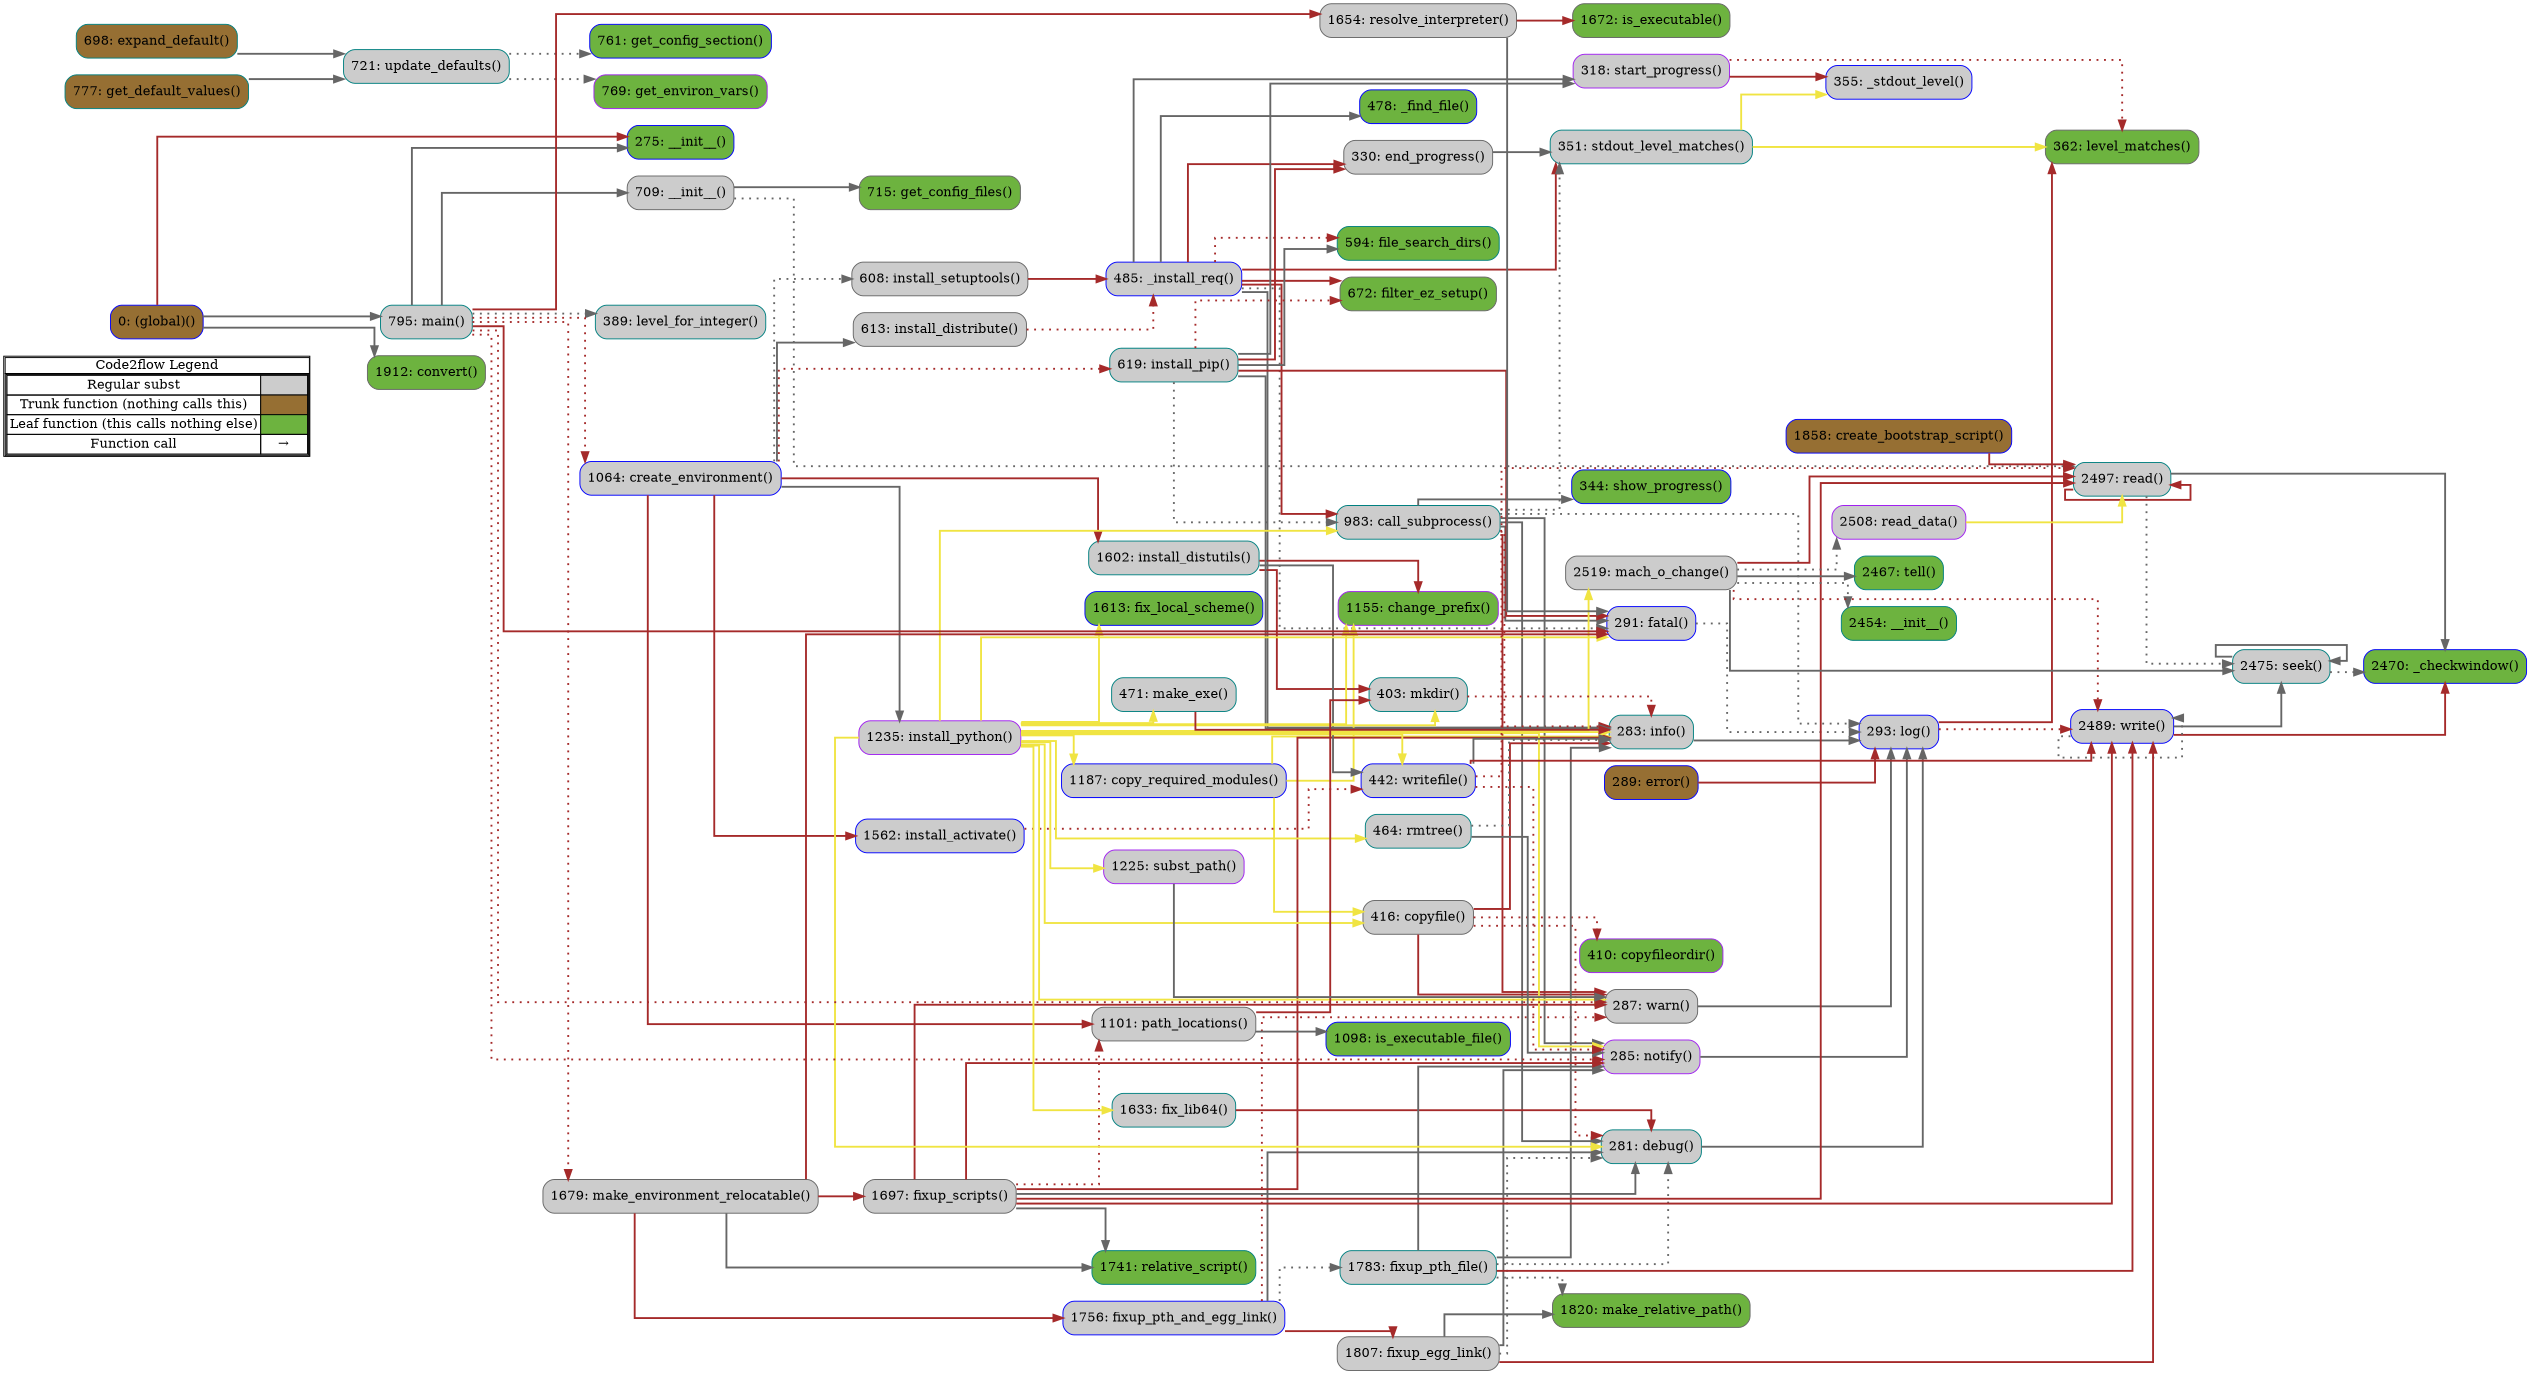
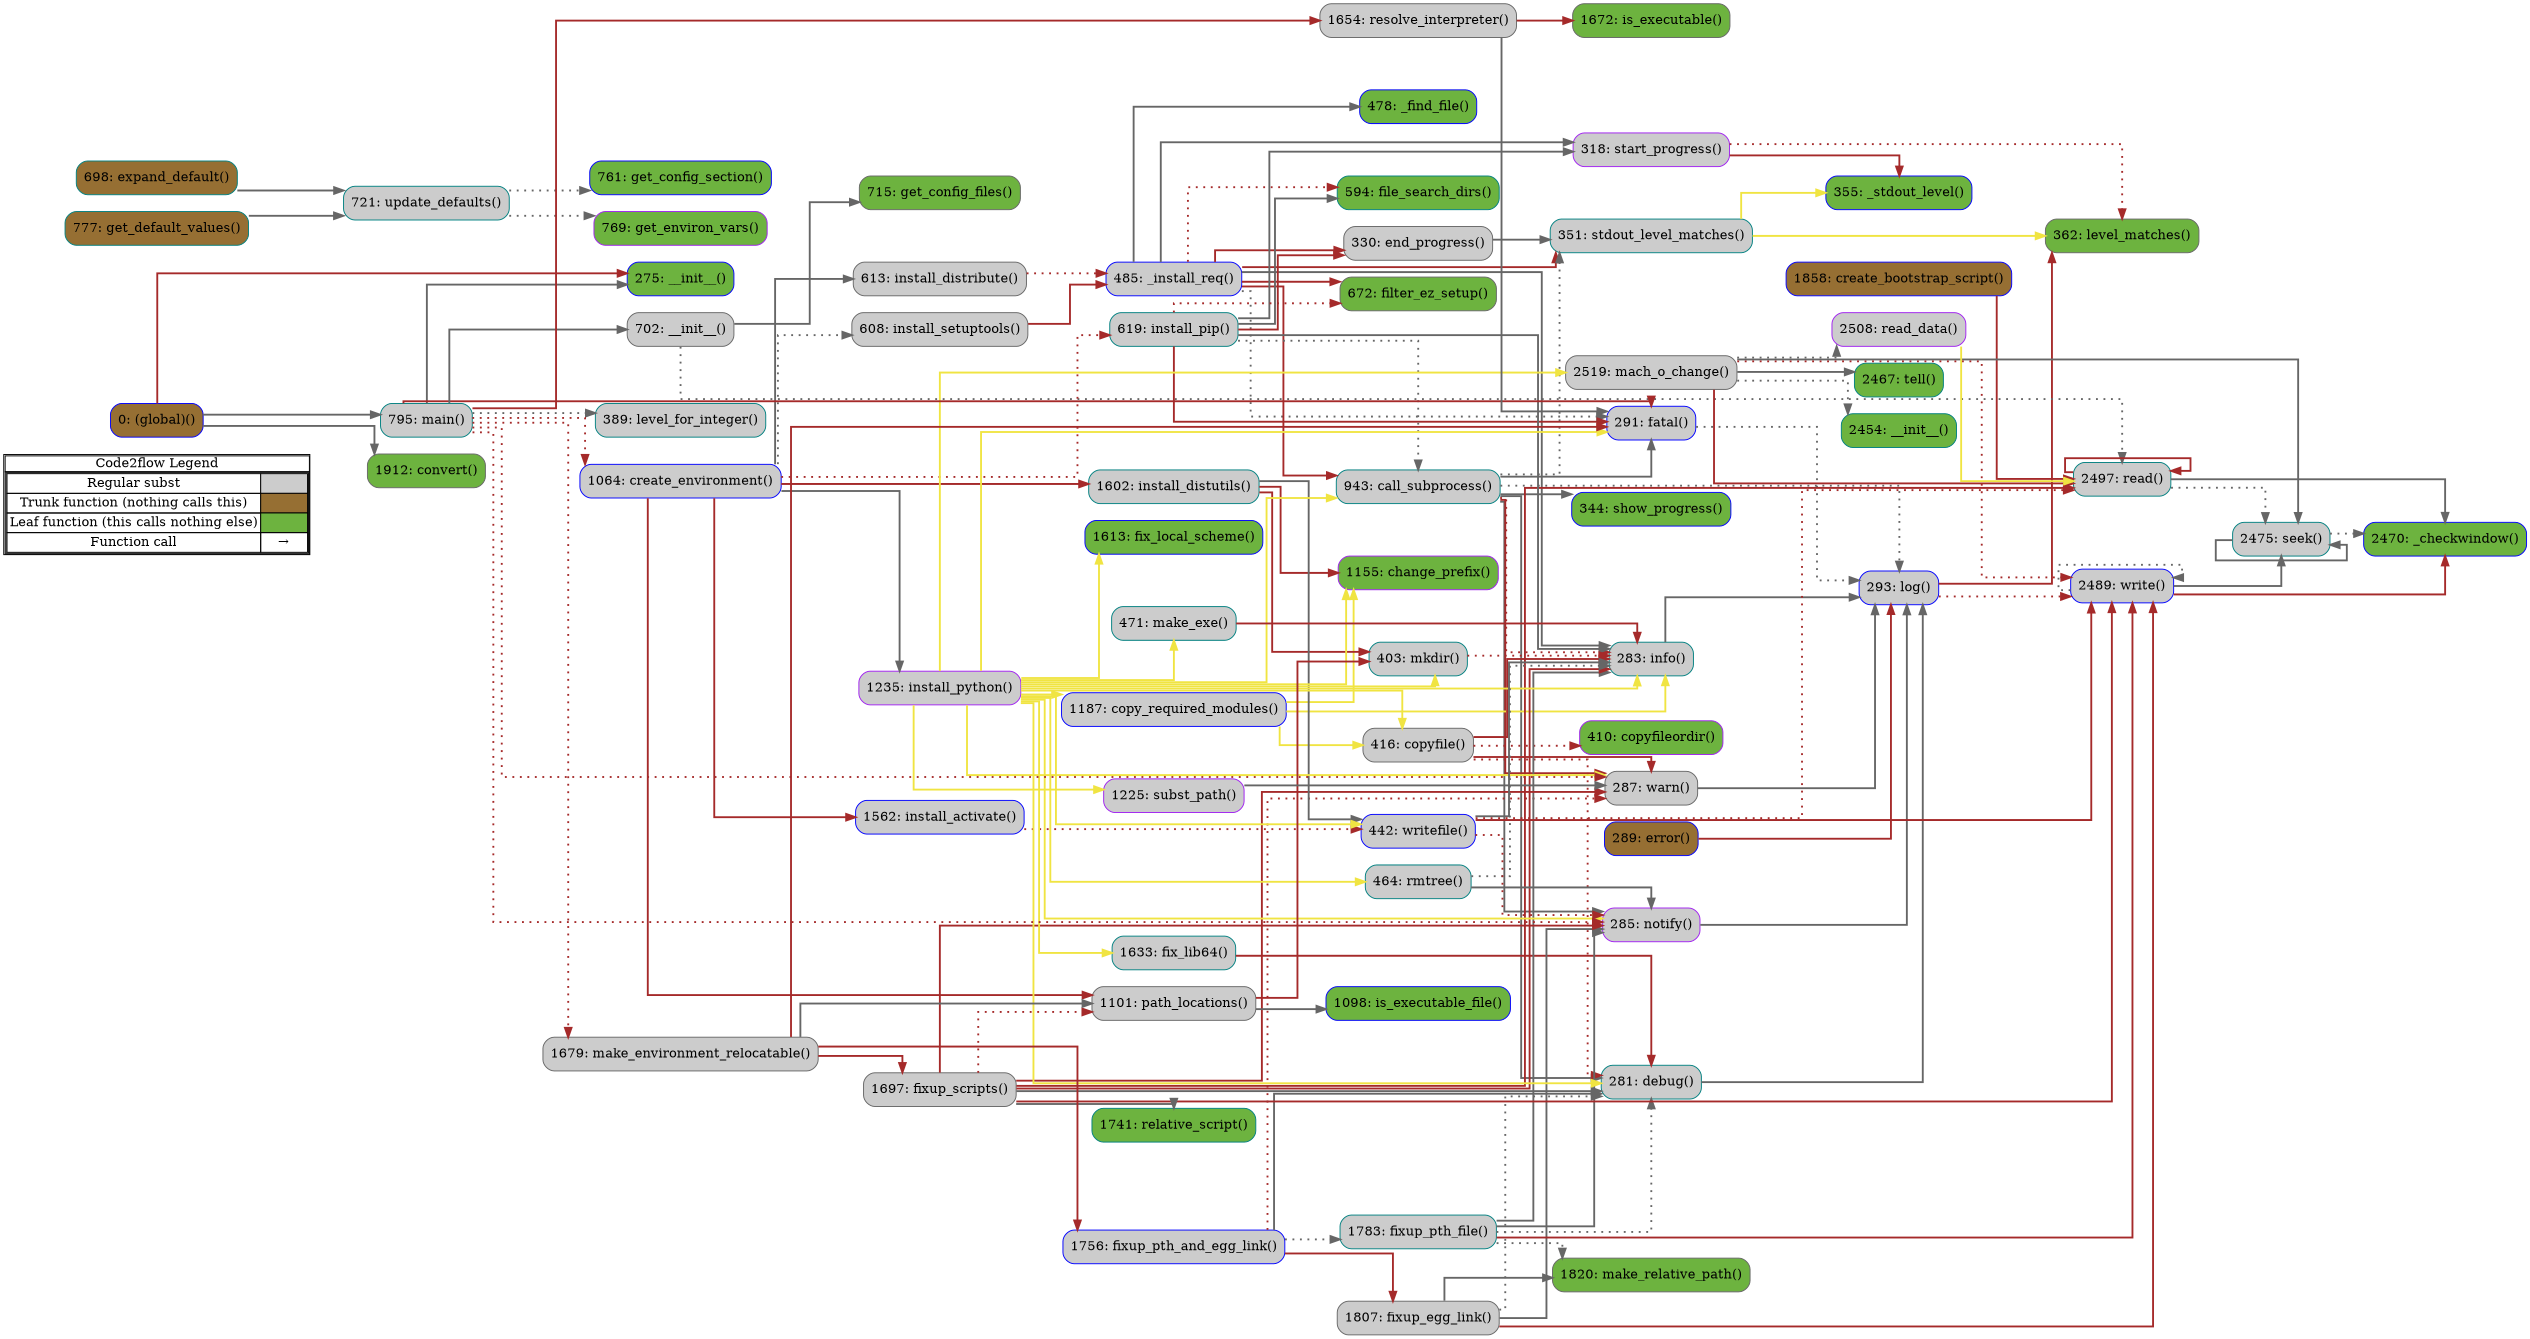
(1899, 82) -> (1899, 193)
(681, 193) -> (681, 330)
(1418, 522) -> (1418, 487)
(877, 1267) -> (925, 1004)
